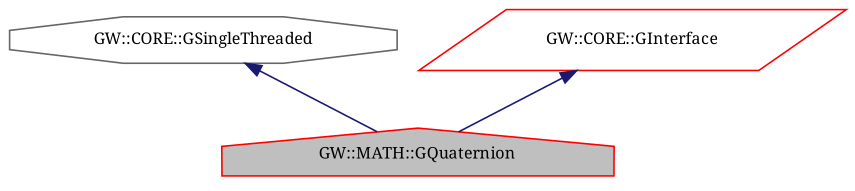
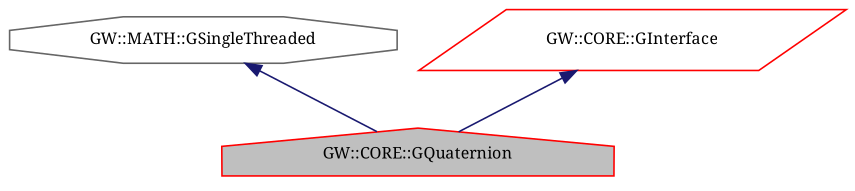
(203, 40) -> (203, 40)
(418, 155) -> (418, 155)
